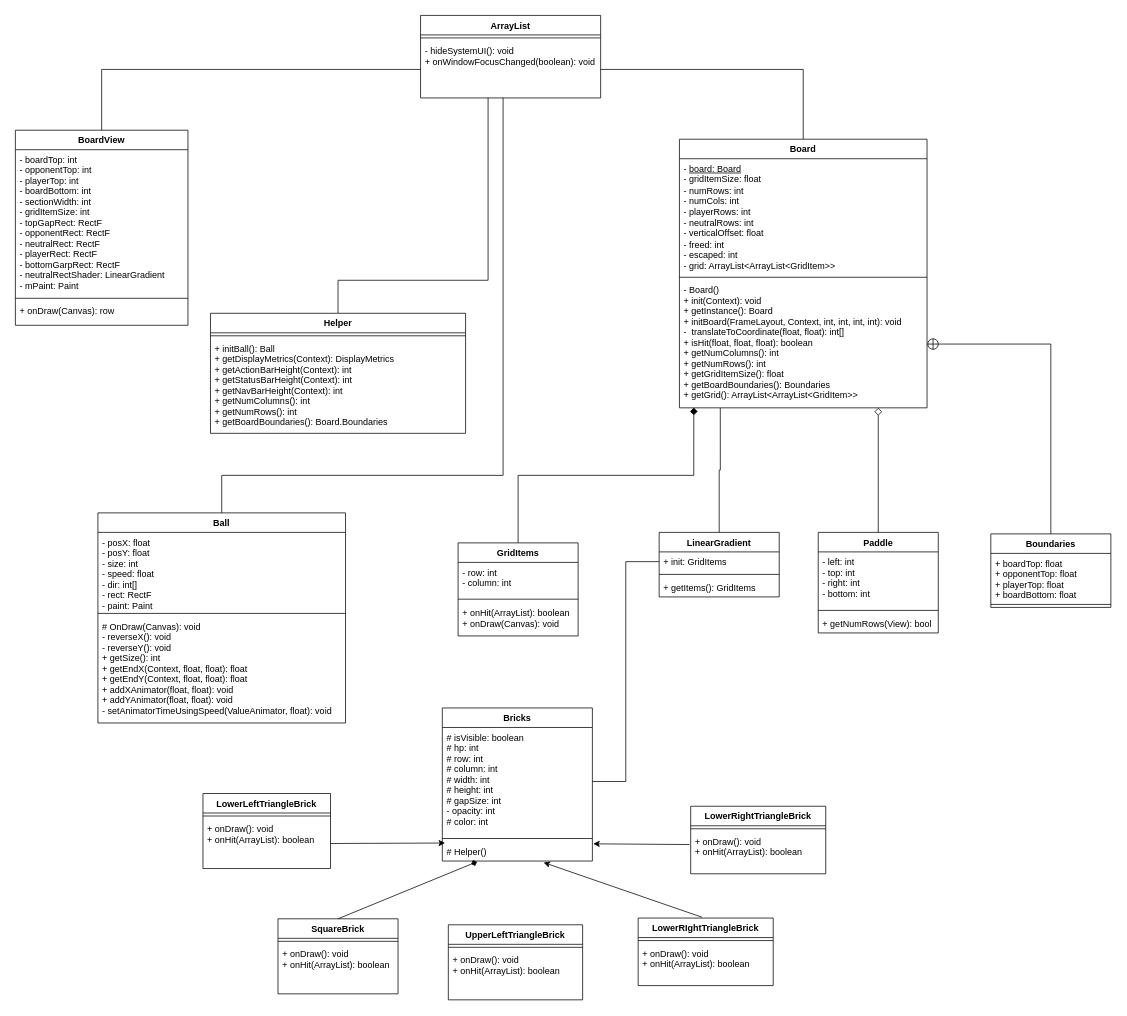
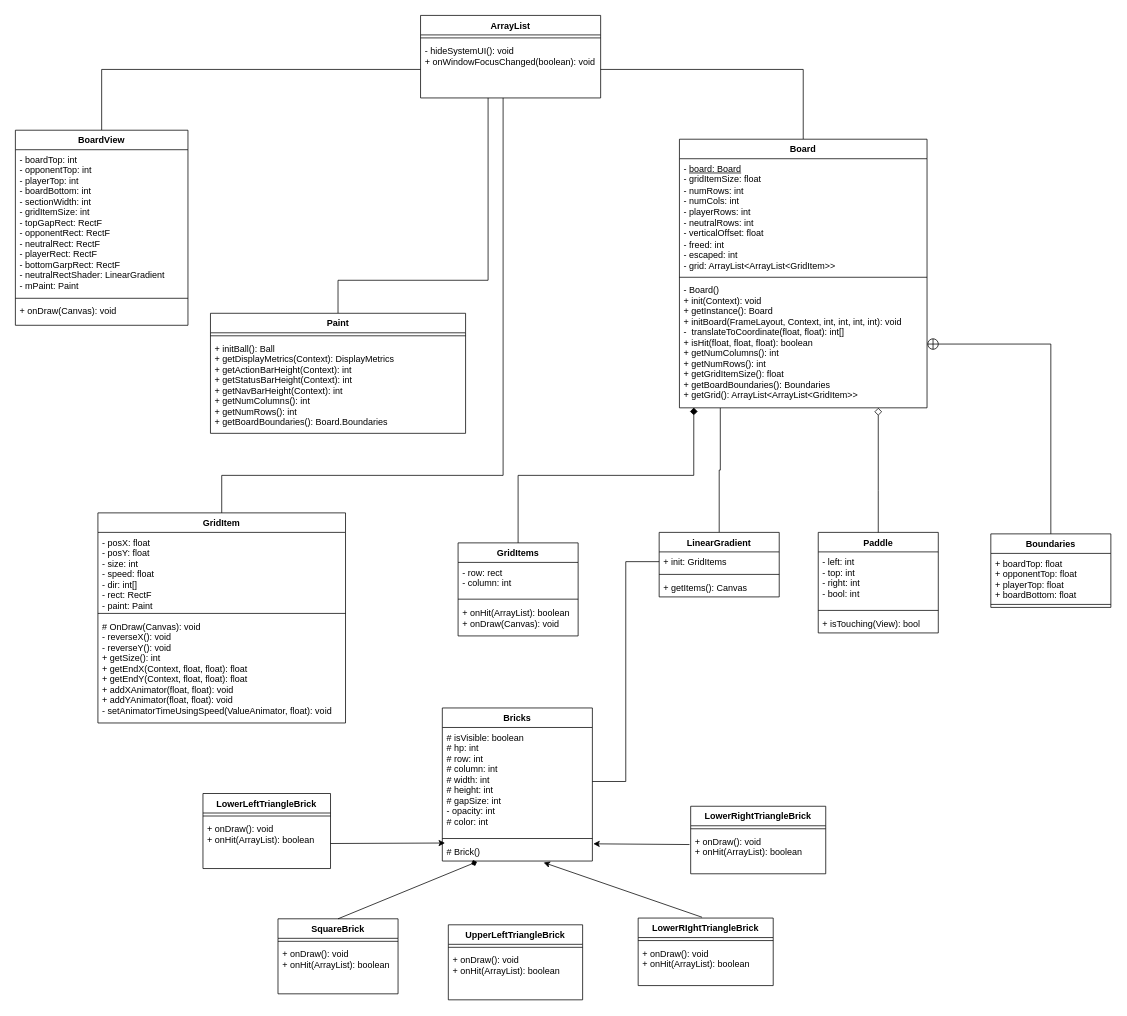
(70, 311) -> (71, 311)
(338, 323) -> (338, 323)
(221, 523) -> (221, 523)
(844, 562) -> (844, 562)
(483, 572) -> (486, 572)
(716, 587) -> (710, 587)
(877, 623) -> (874, 623)
(469, 851) -> (467, 851)
